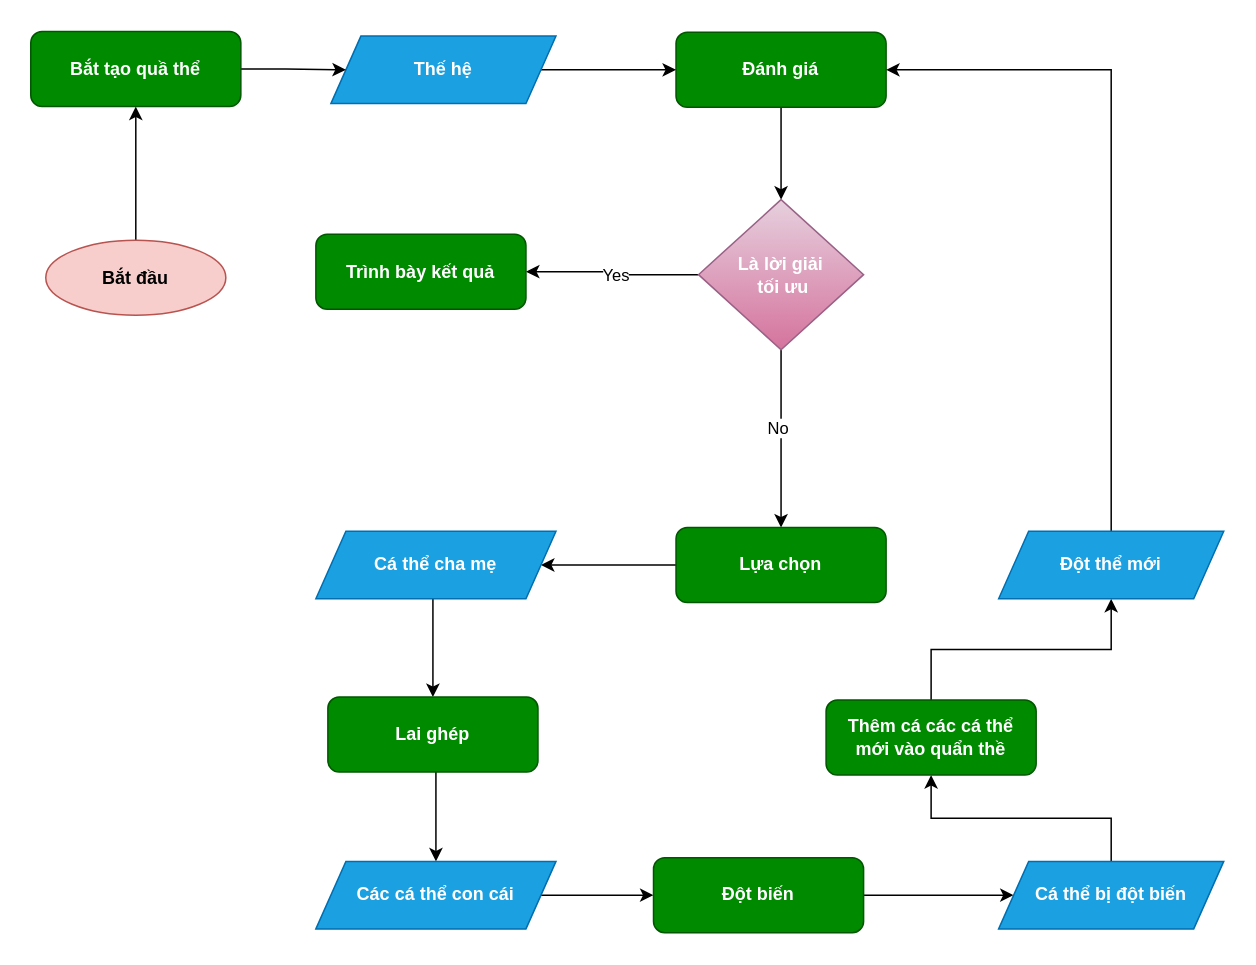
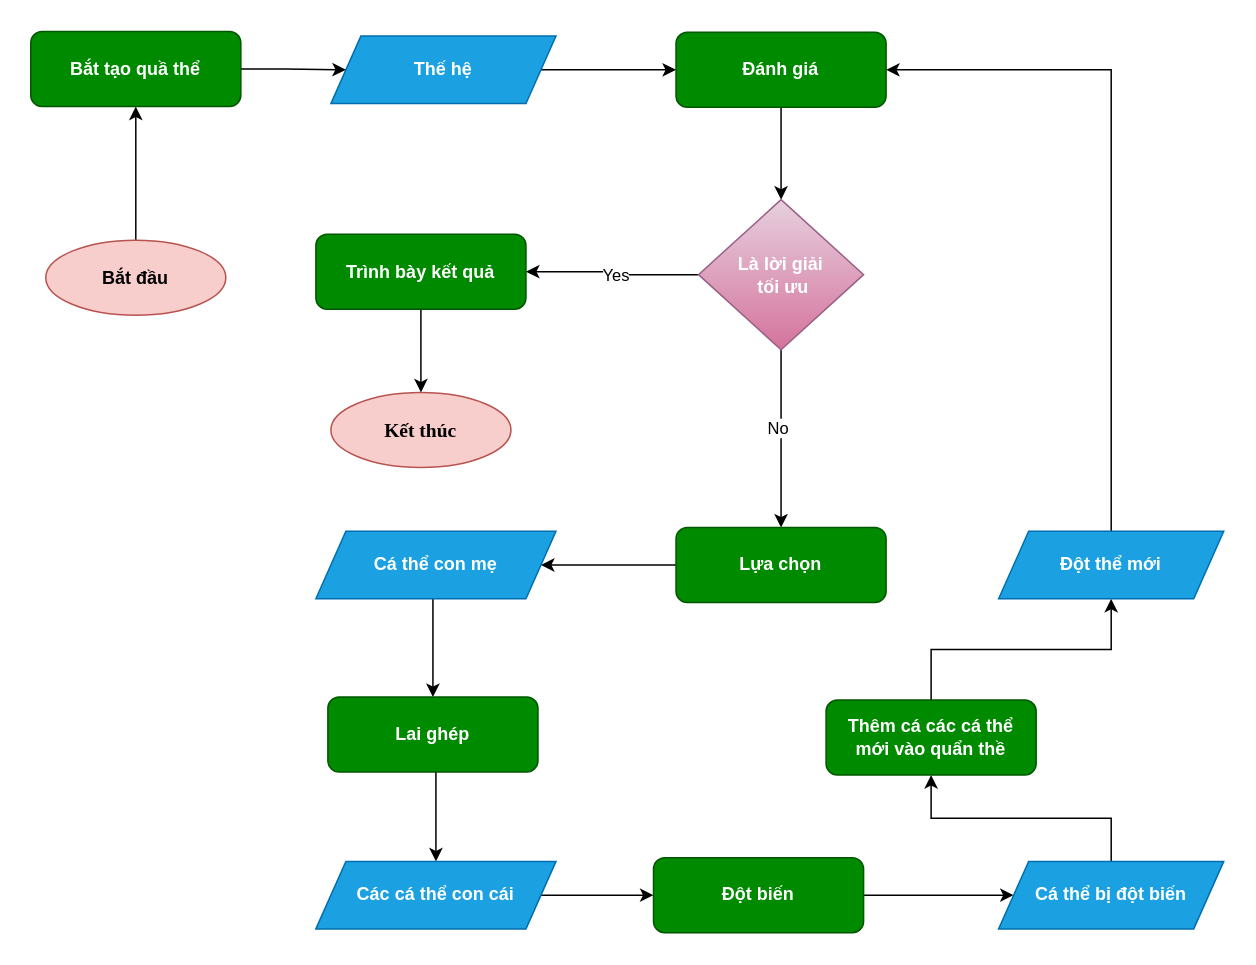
none -> (421, 345)
none -> (421, 430)
(436, 565) -> (436, 565)
